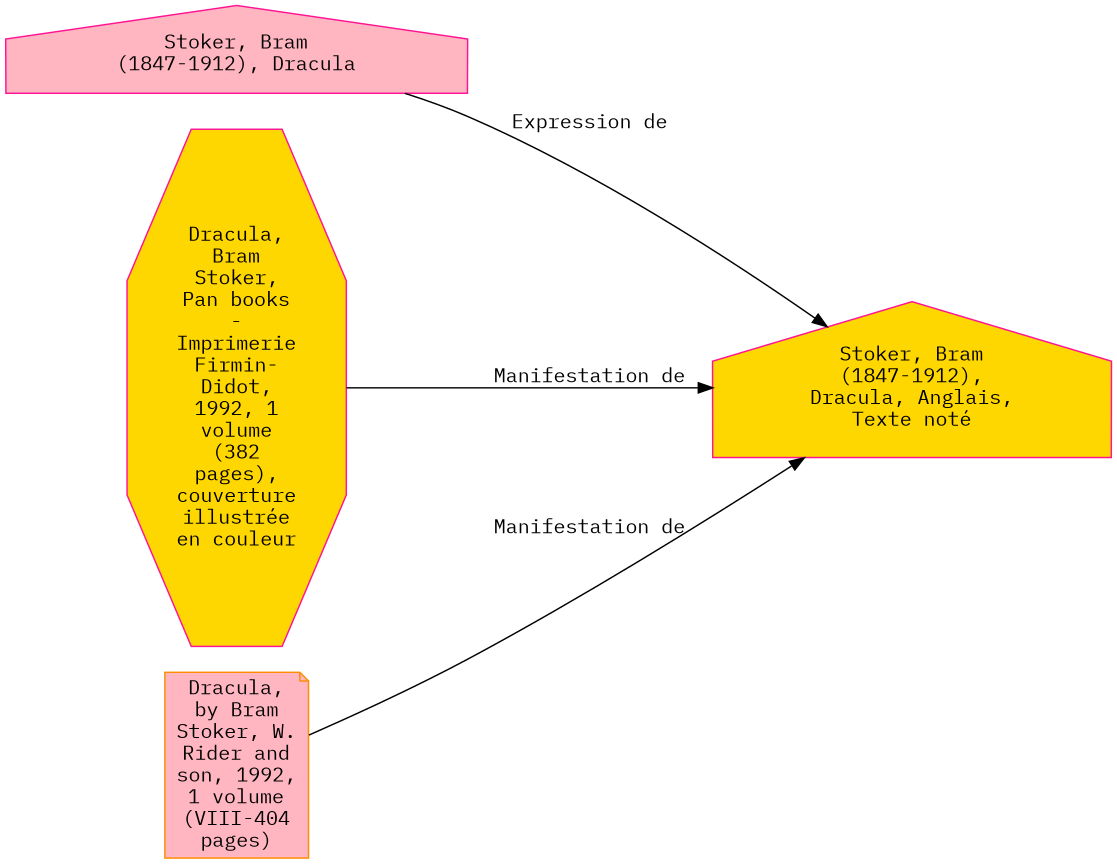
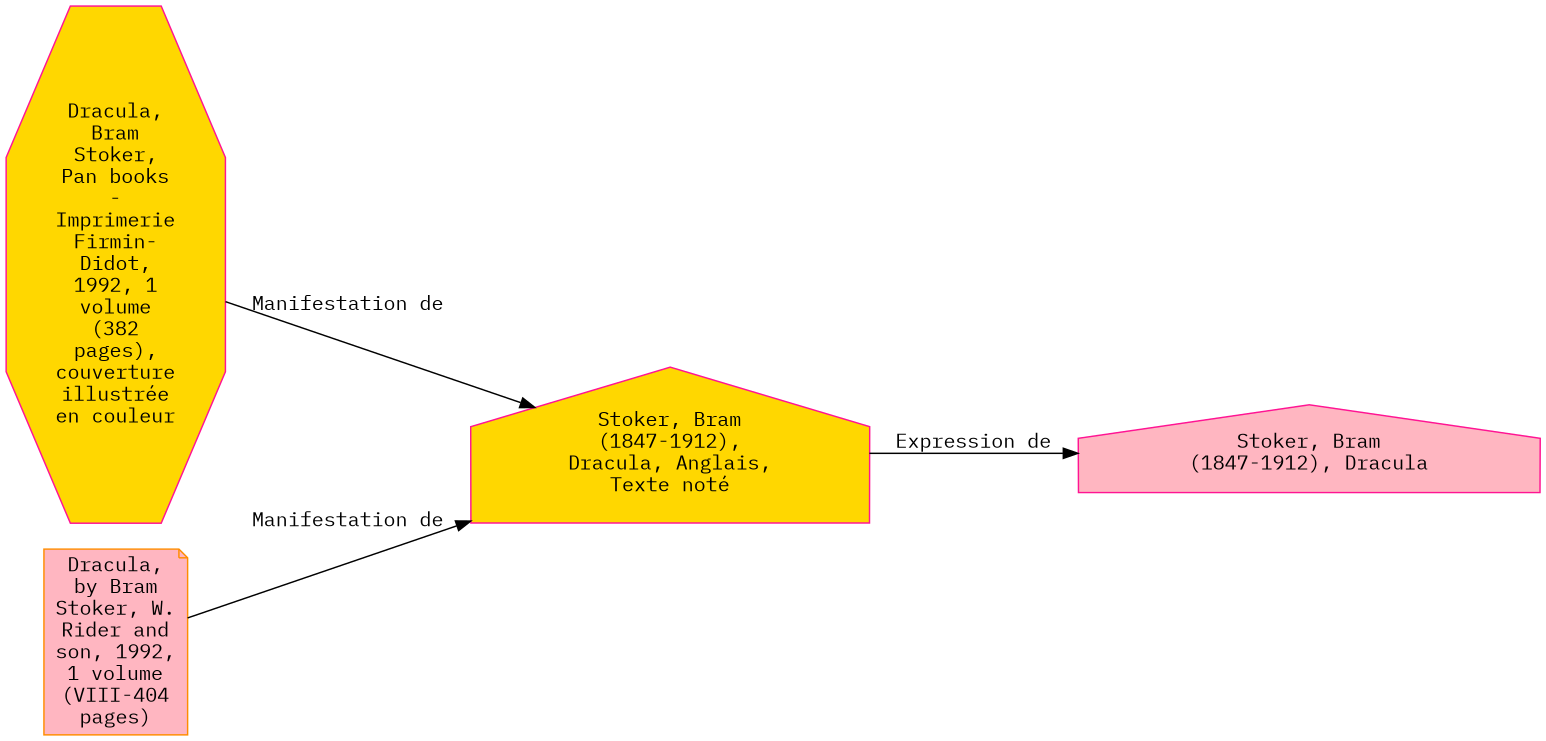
(617, 192) -> (966, 453)
